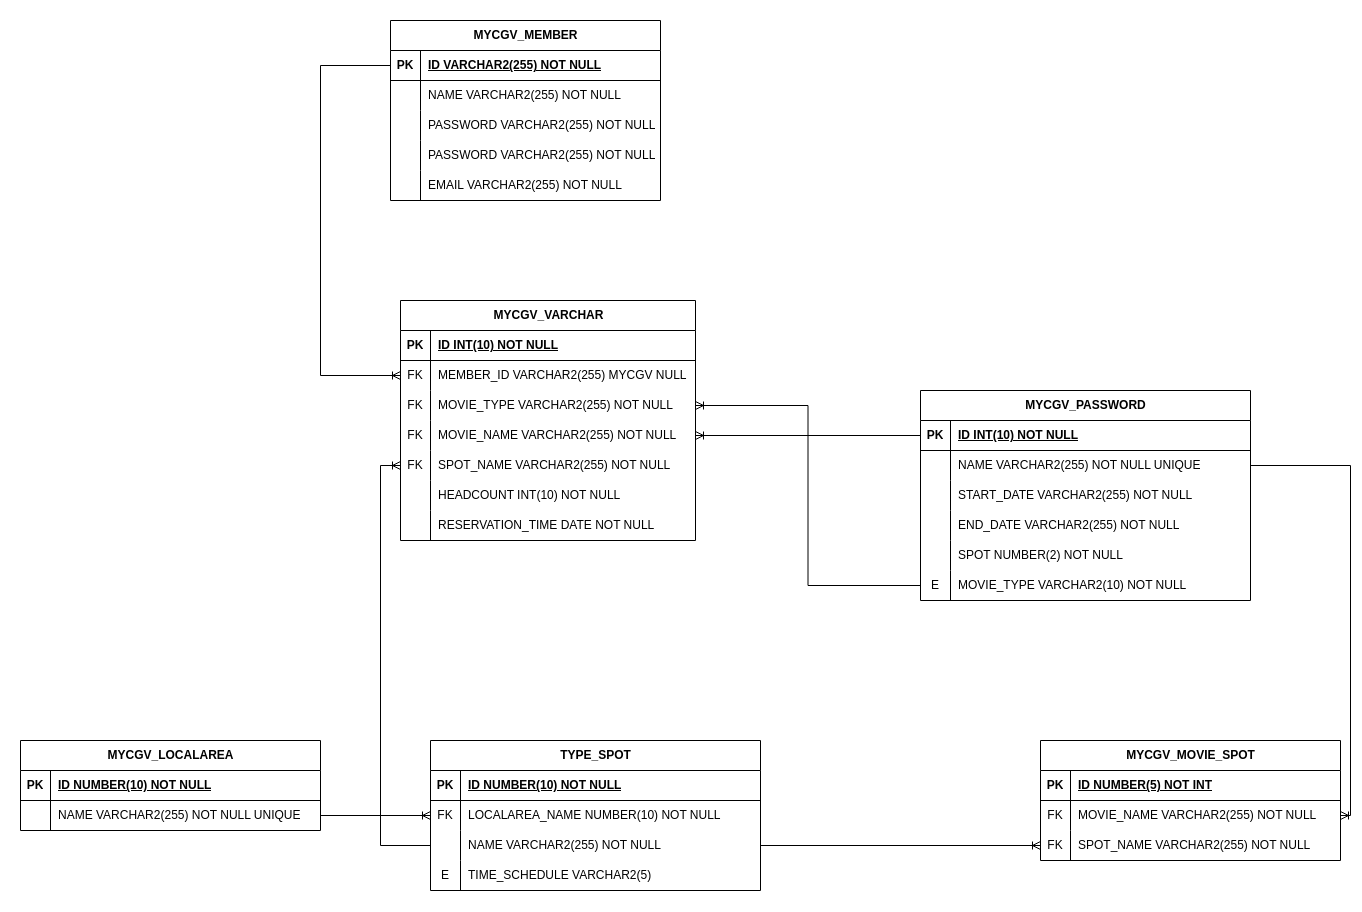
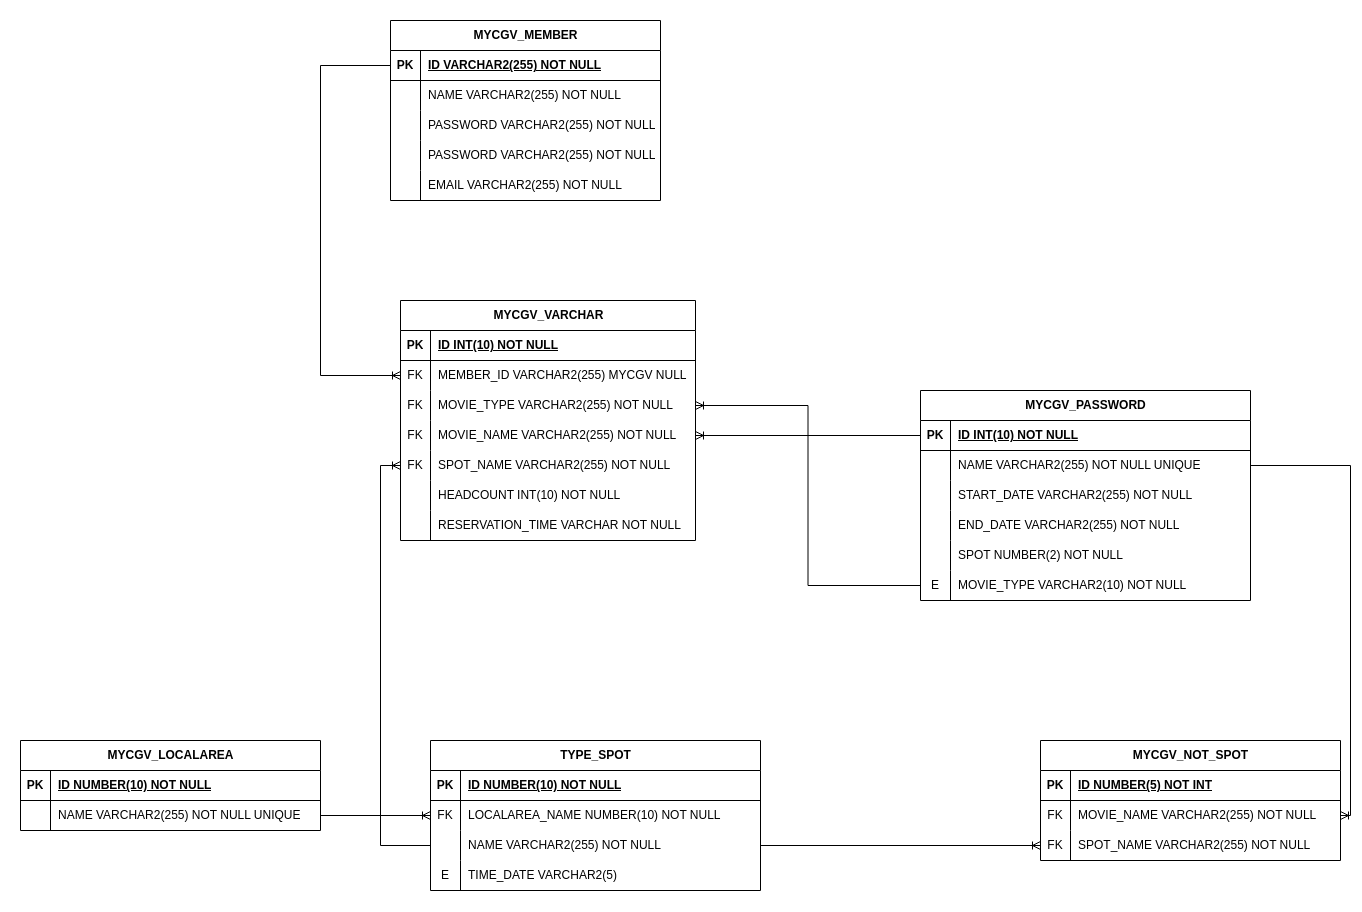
(535, 526) -> (545, 526)
(1191, 756) -> (1191, 756)
(551, 876) -> (538, 876)
